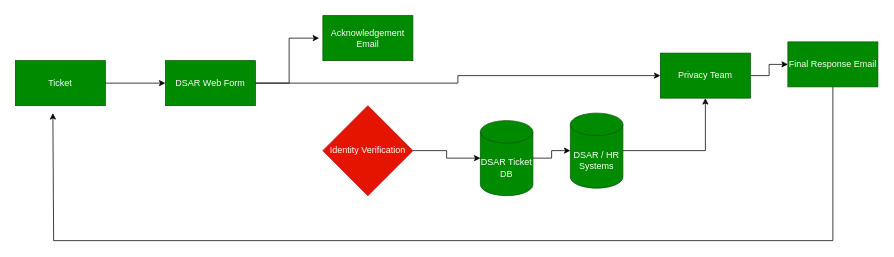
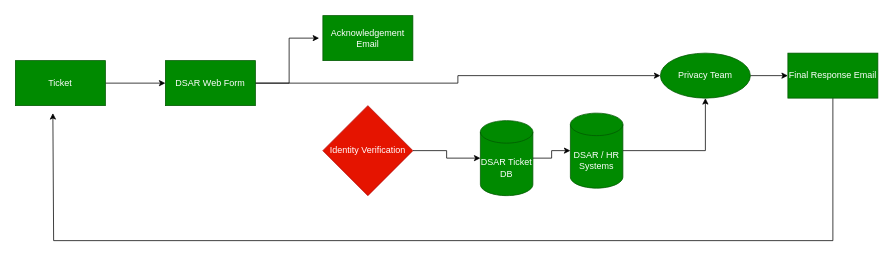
(833, 64) -> (833, 75)
(705, 75) -> (705, 75)
